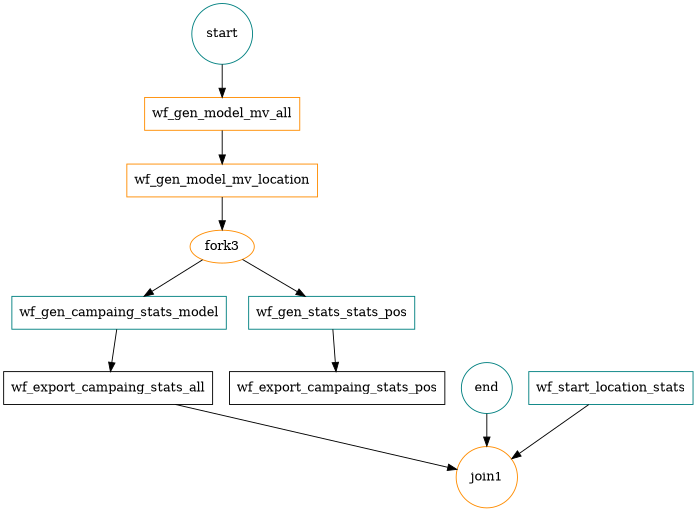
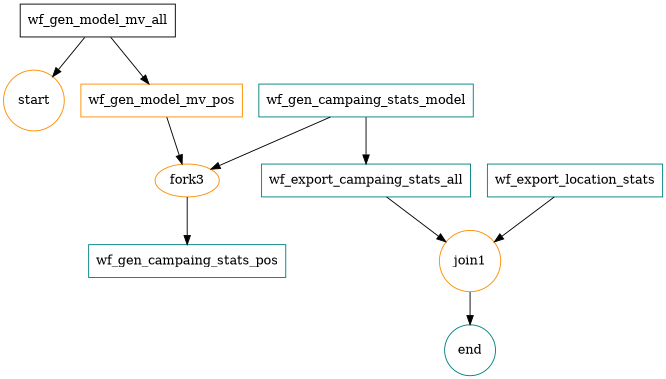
(222, 34) -> (34, 101)
(222, 76) -> (72, 53)
(222, 114) -> (98, 21)
(222, 180) -> (162, 101)
(177, 276) -> (275, 141)
(332, 313) -> (187, 261)
(108, 388) -> (366, 180)
(337, 388) -> none
(611, 388) -> (575, 180)
(487, 425) -> (470, 304)
